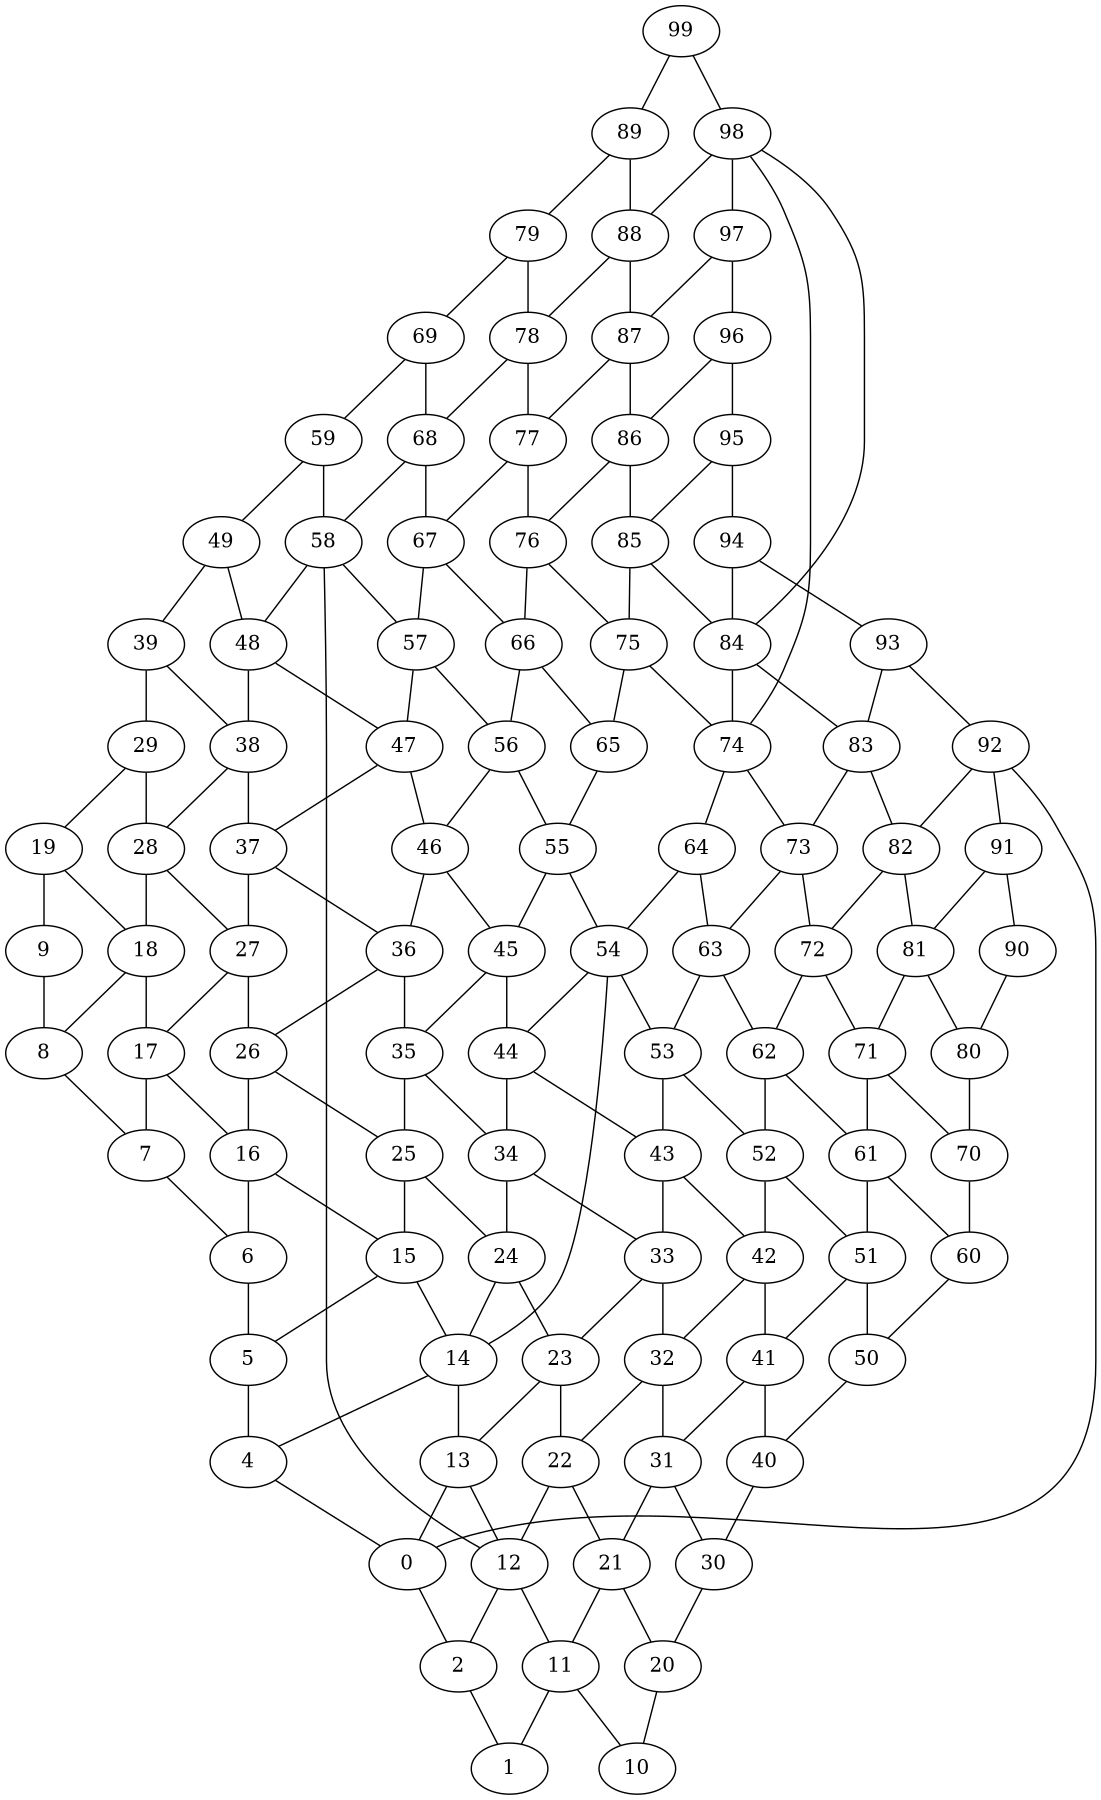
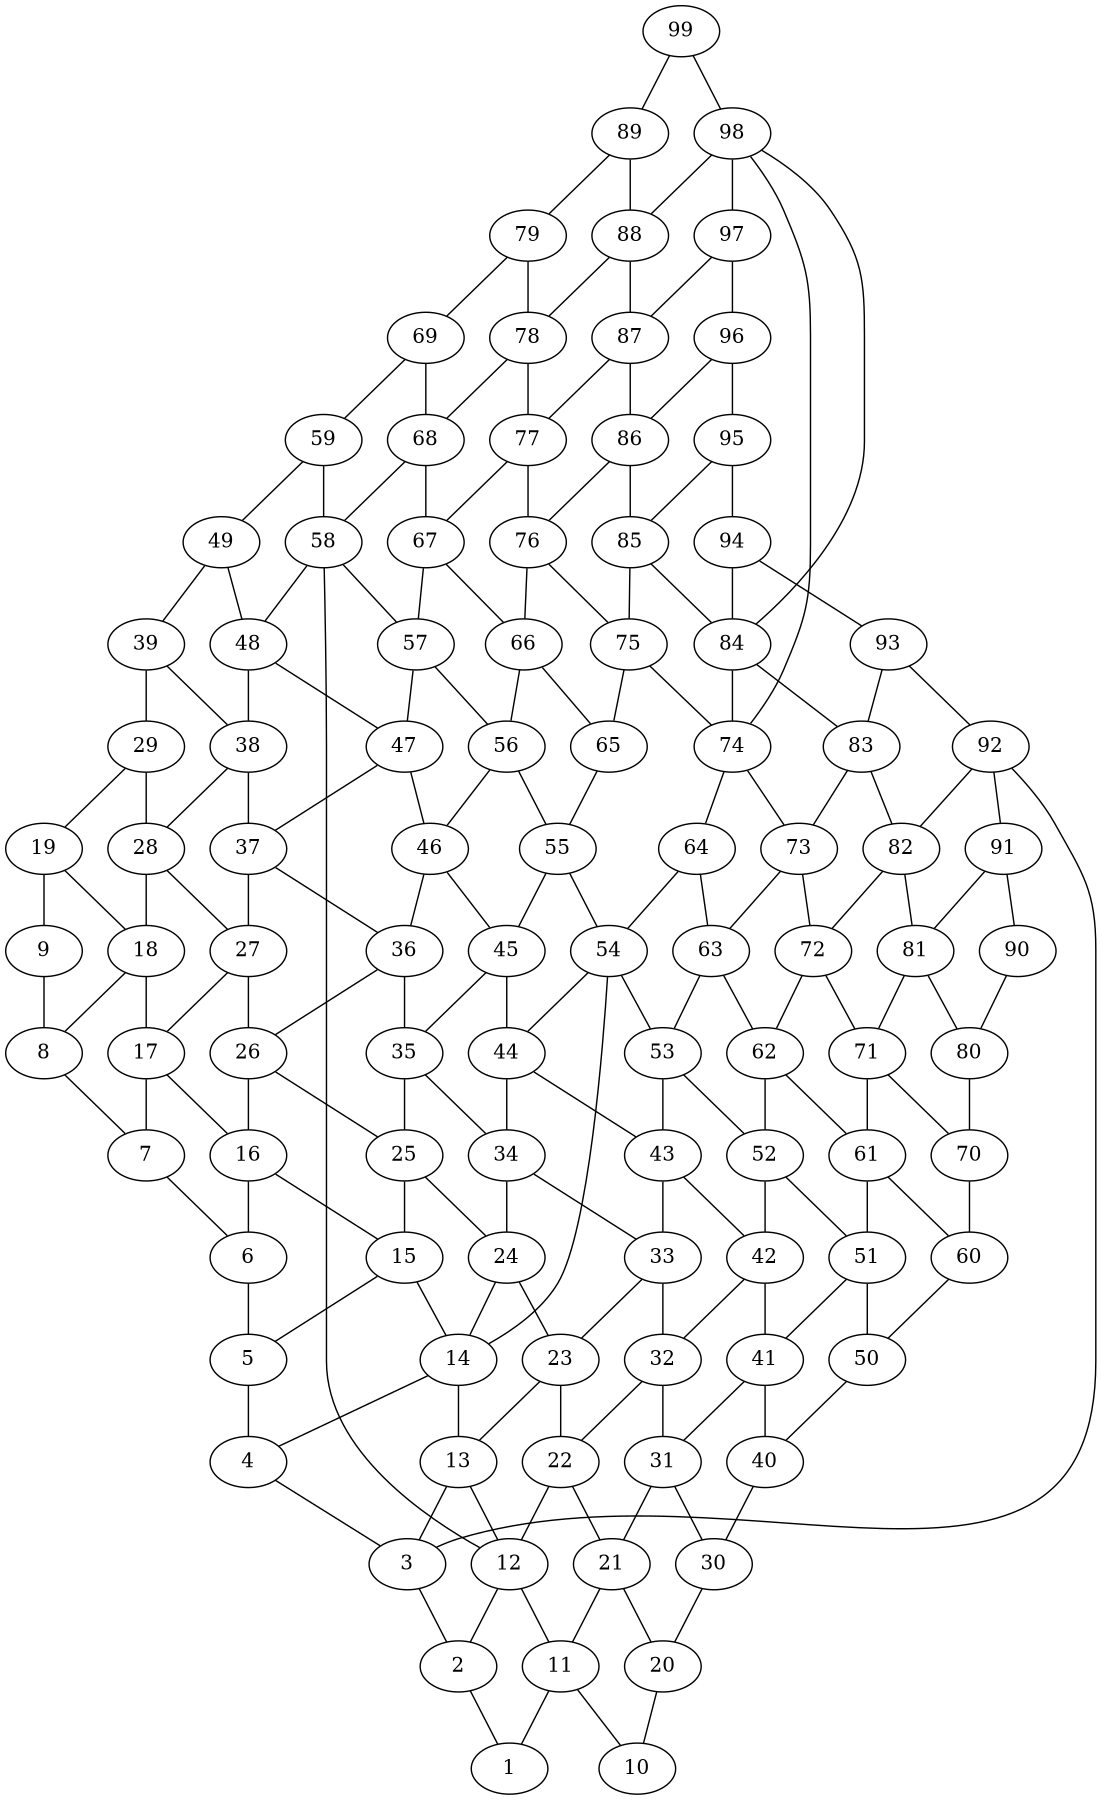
(407, 1564) -> (407, 1564)
